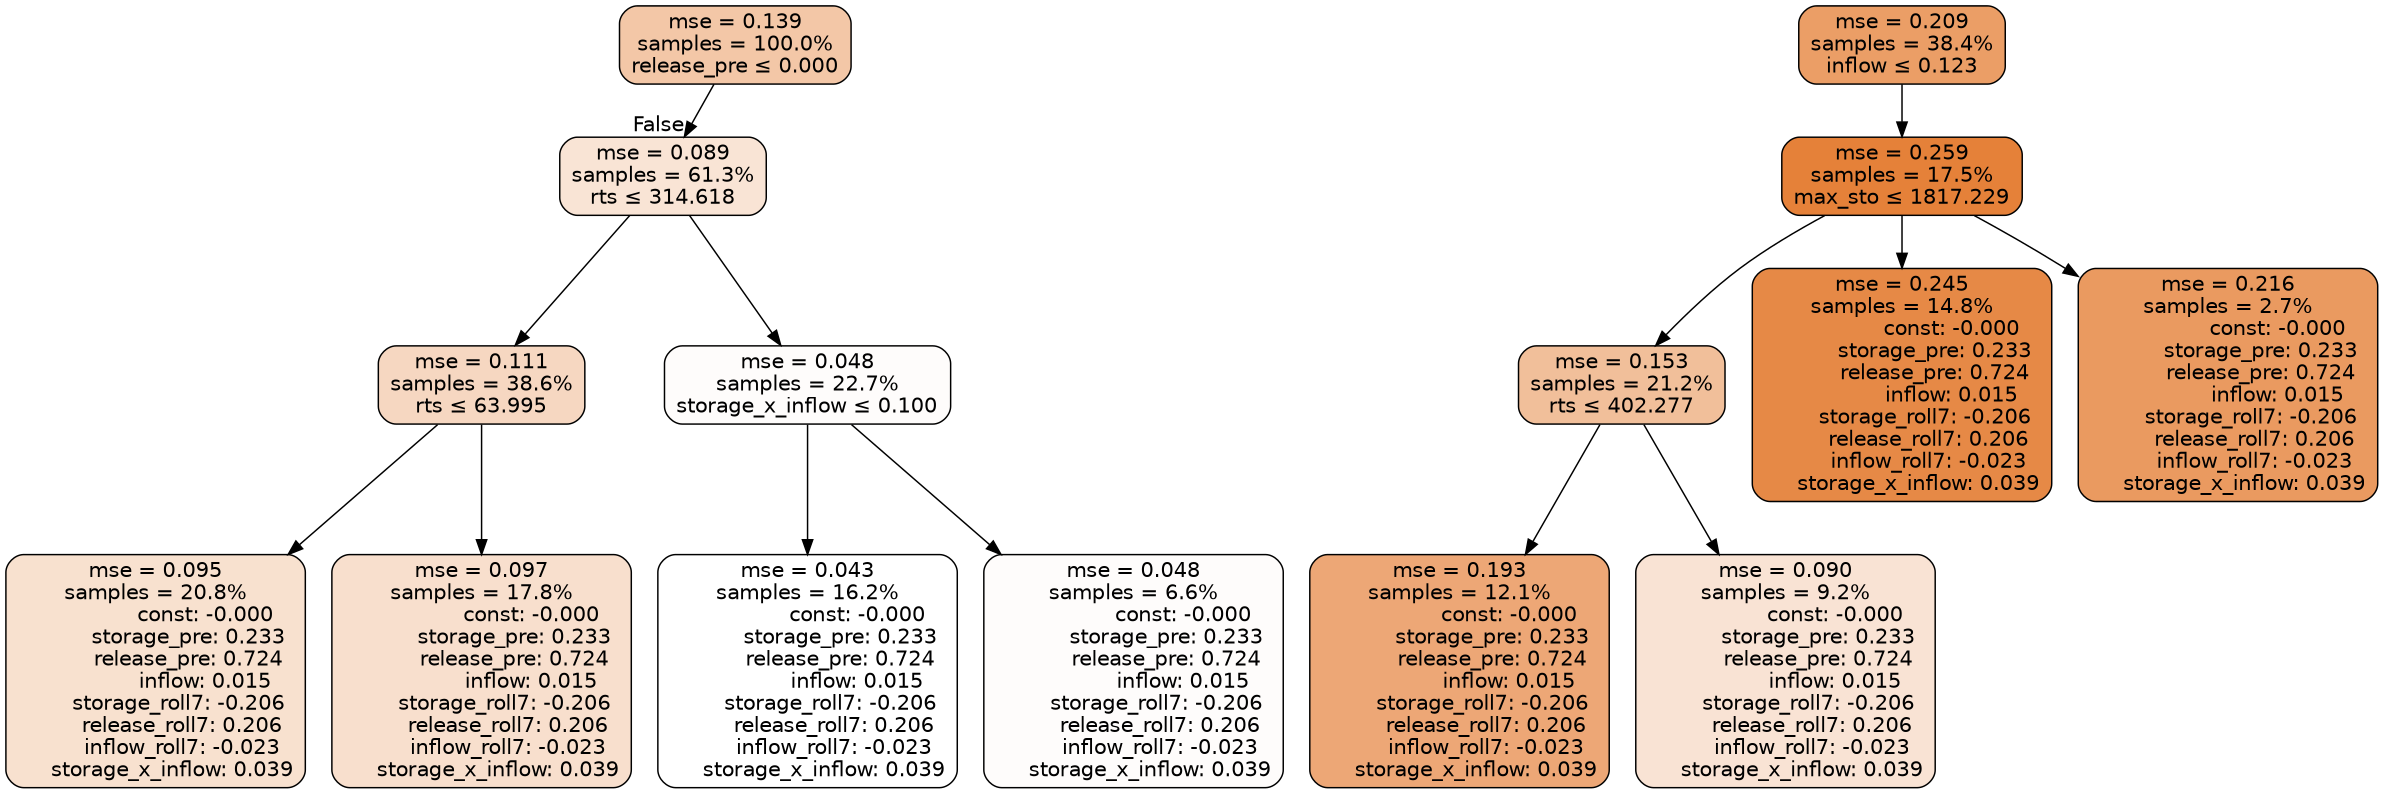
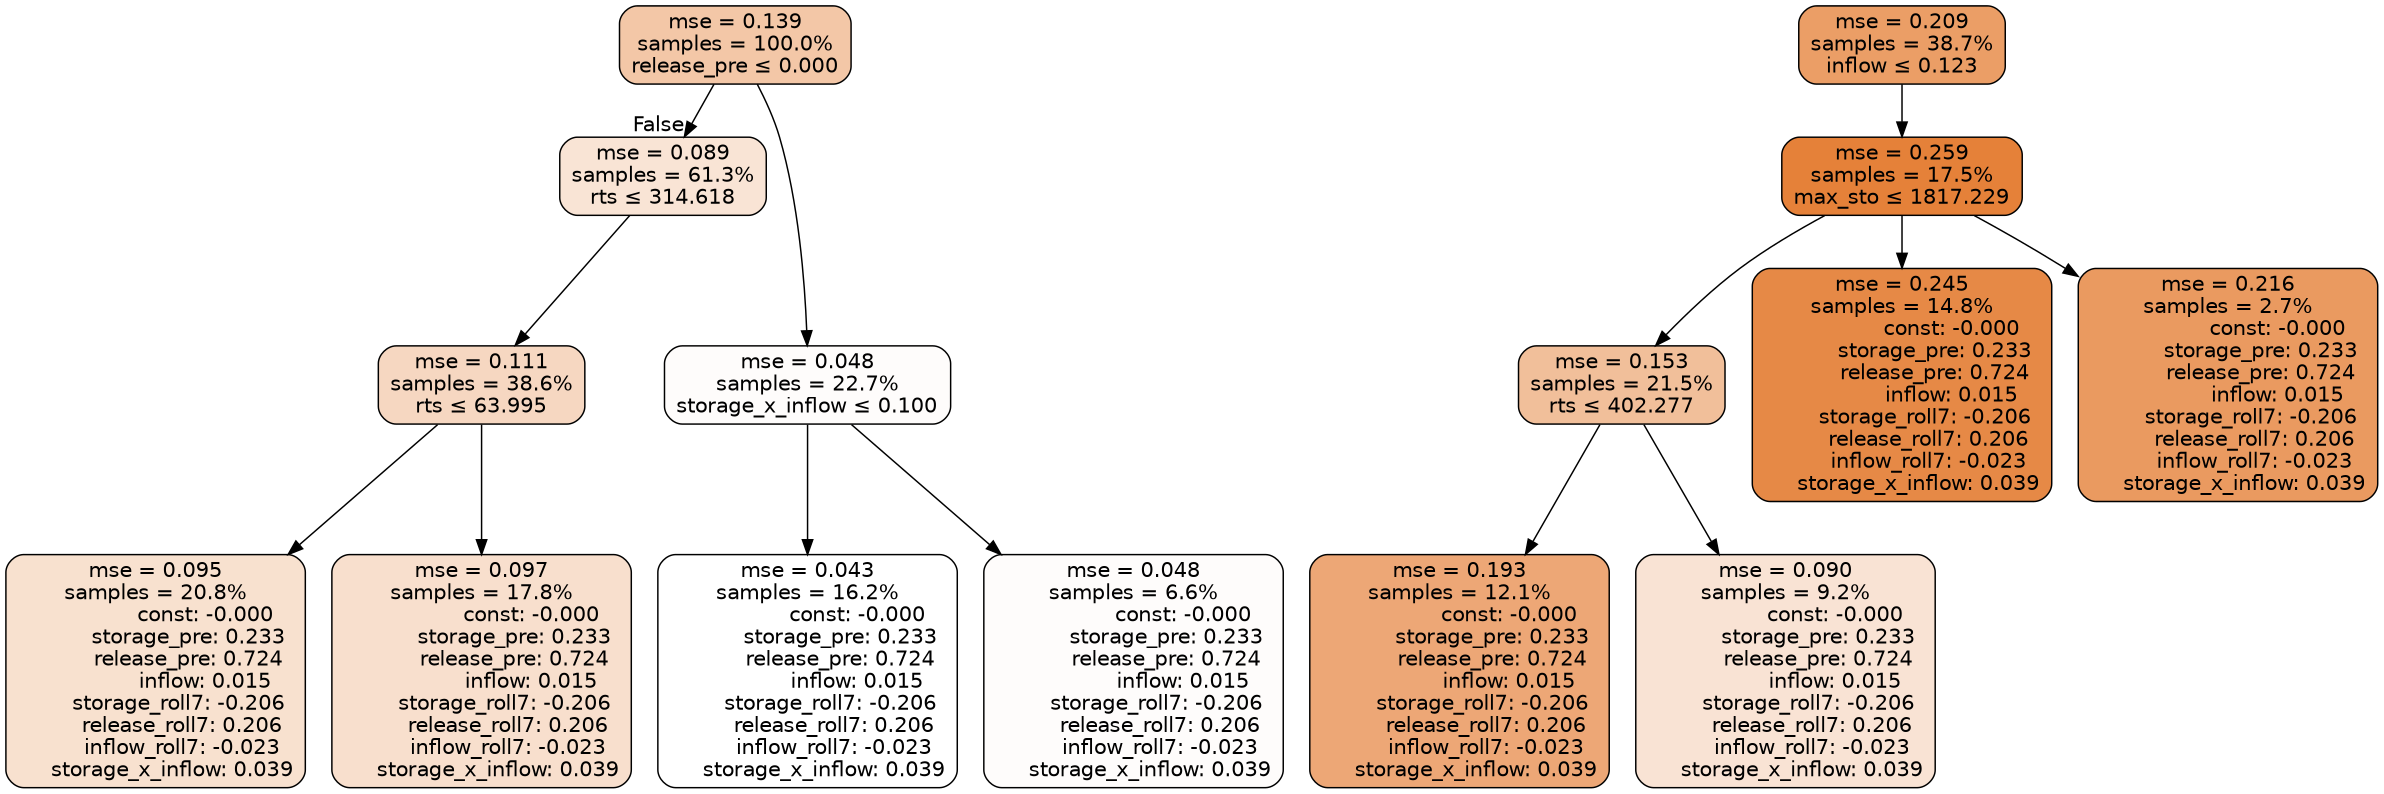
(1902, 45) -> (1902, 45)
(731, 274) -> (794, 205)
(1622, 385) -> (1622, 385)
